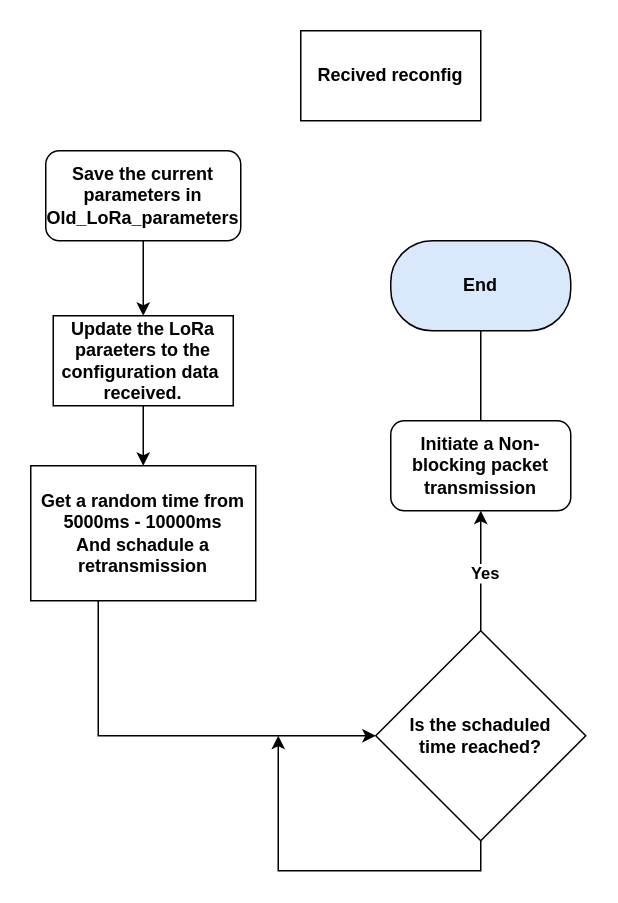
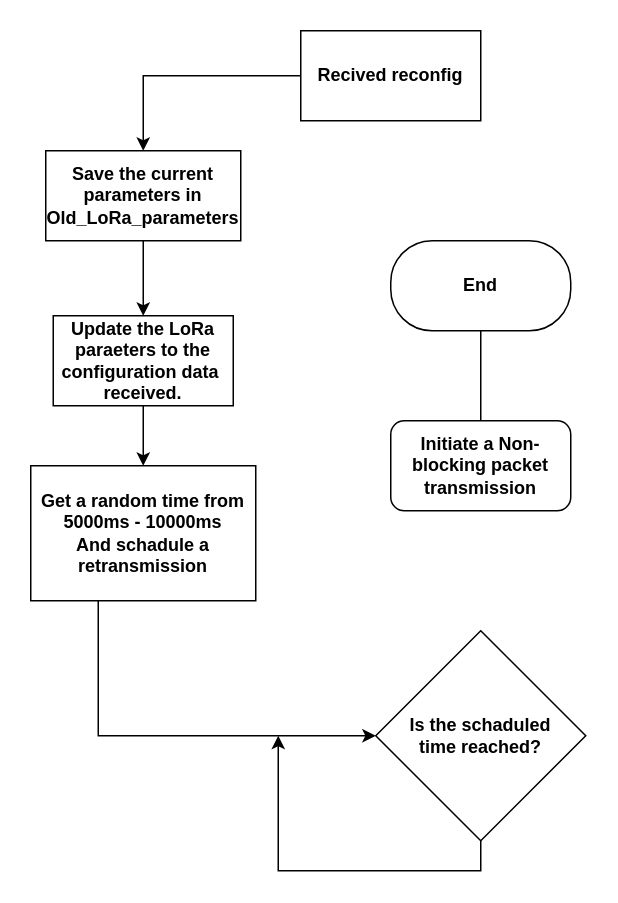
none -> (189, 76)
(143, 196) -> (143, 196)
(481, 286) -> (481, 286)
(481, 576) -> none
